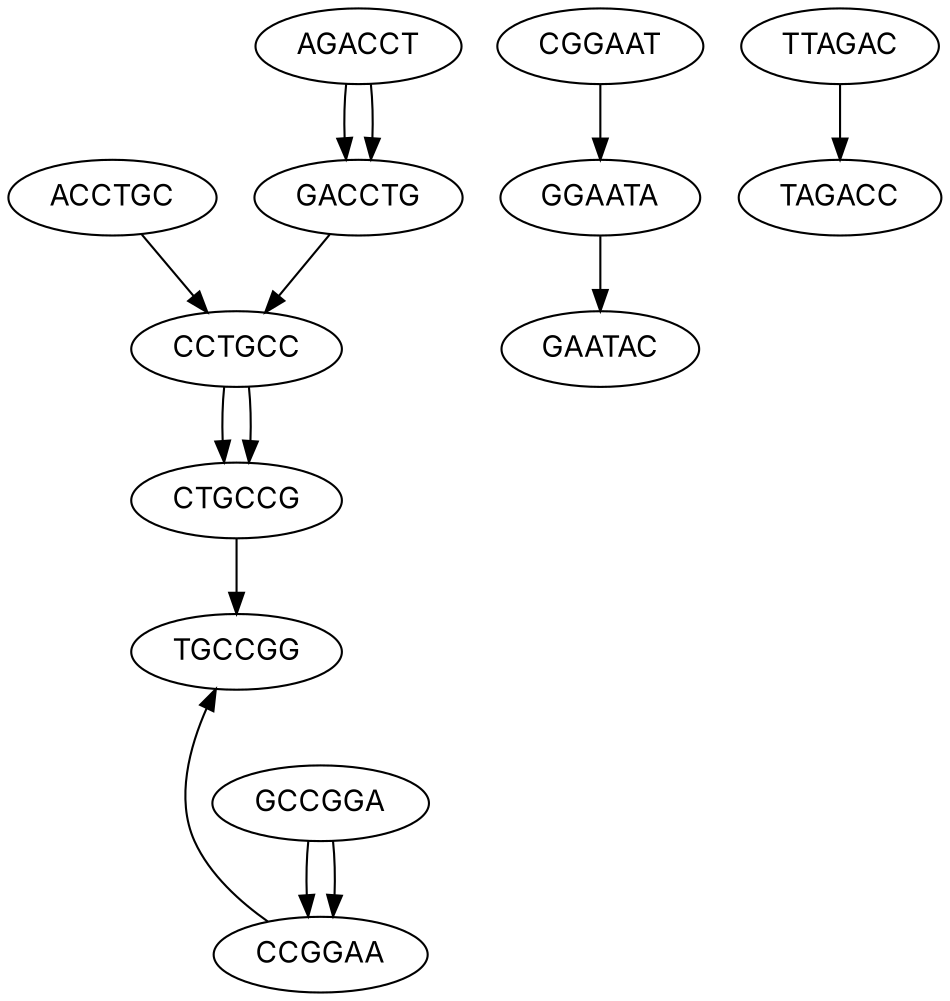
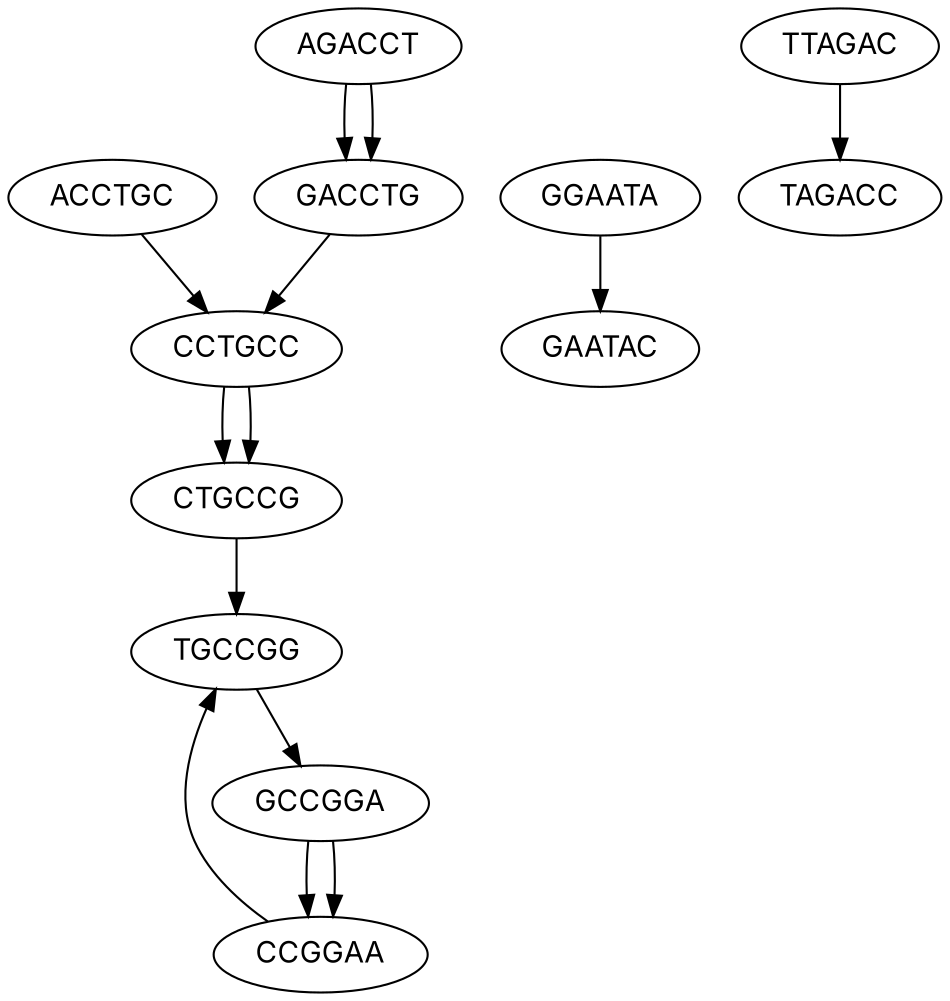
(600, 46) -> none
none -> (273, 719)
